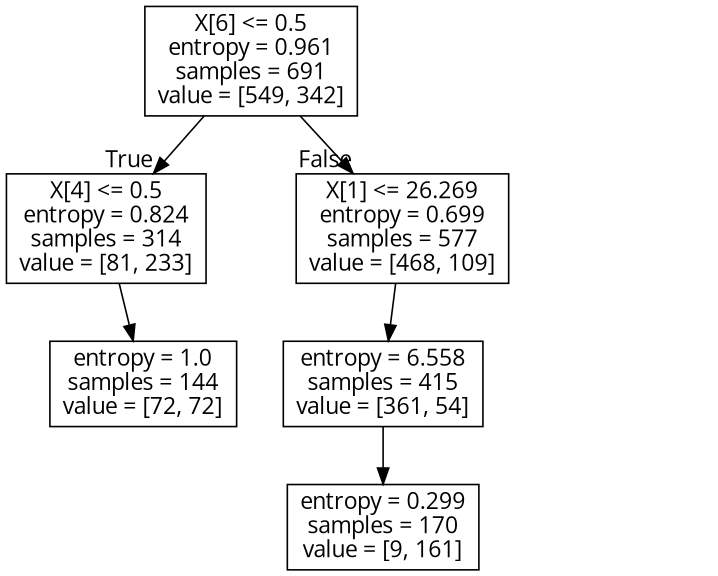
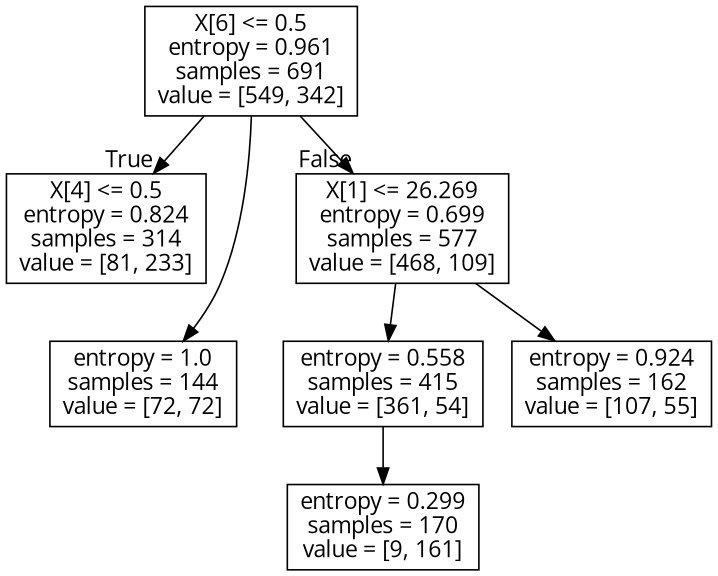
(124, 304) -> (238, 227)
(383, 384) -> (383, 384)
none -> (612, 384)
